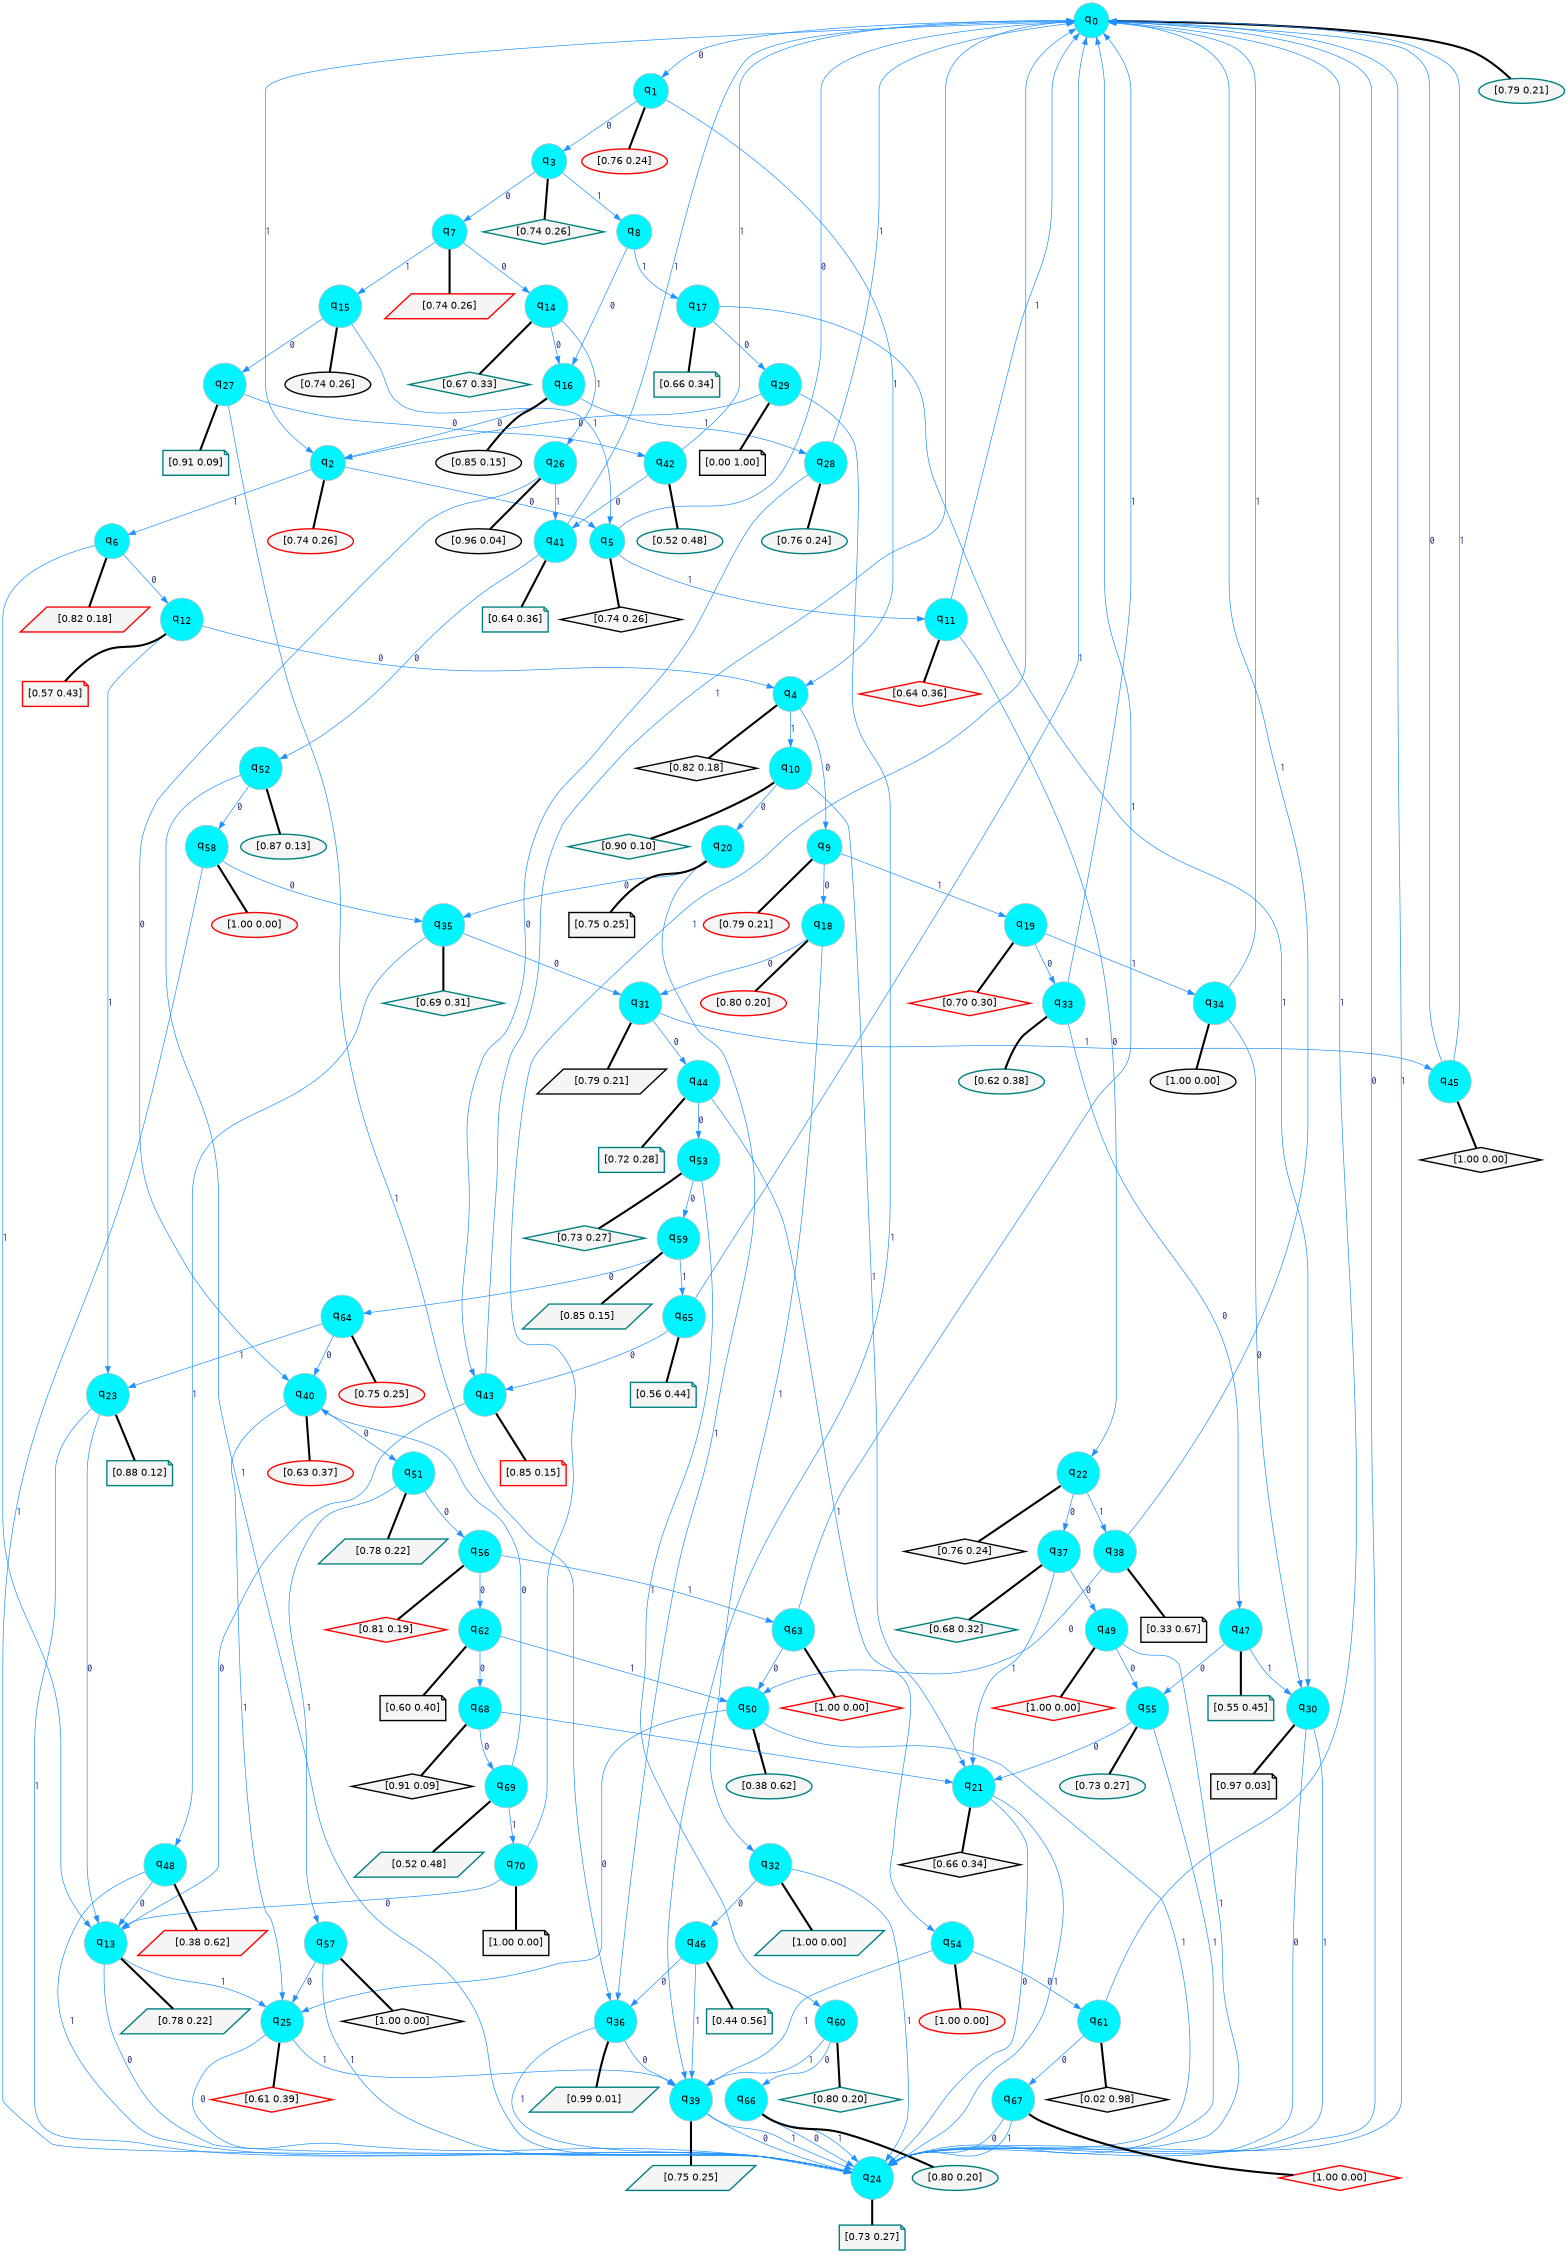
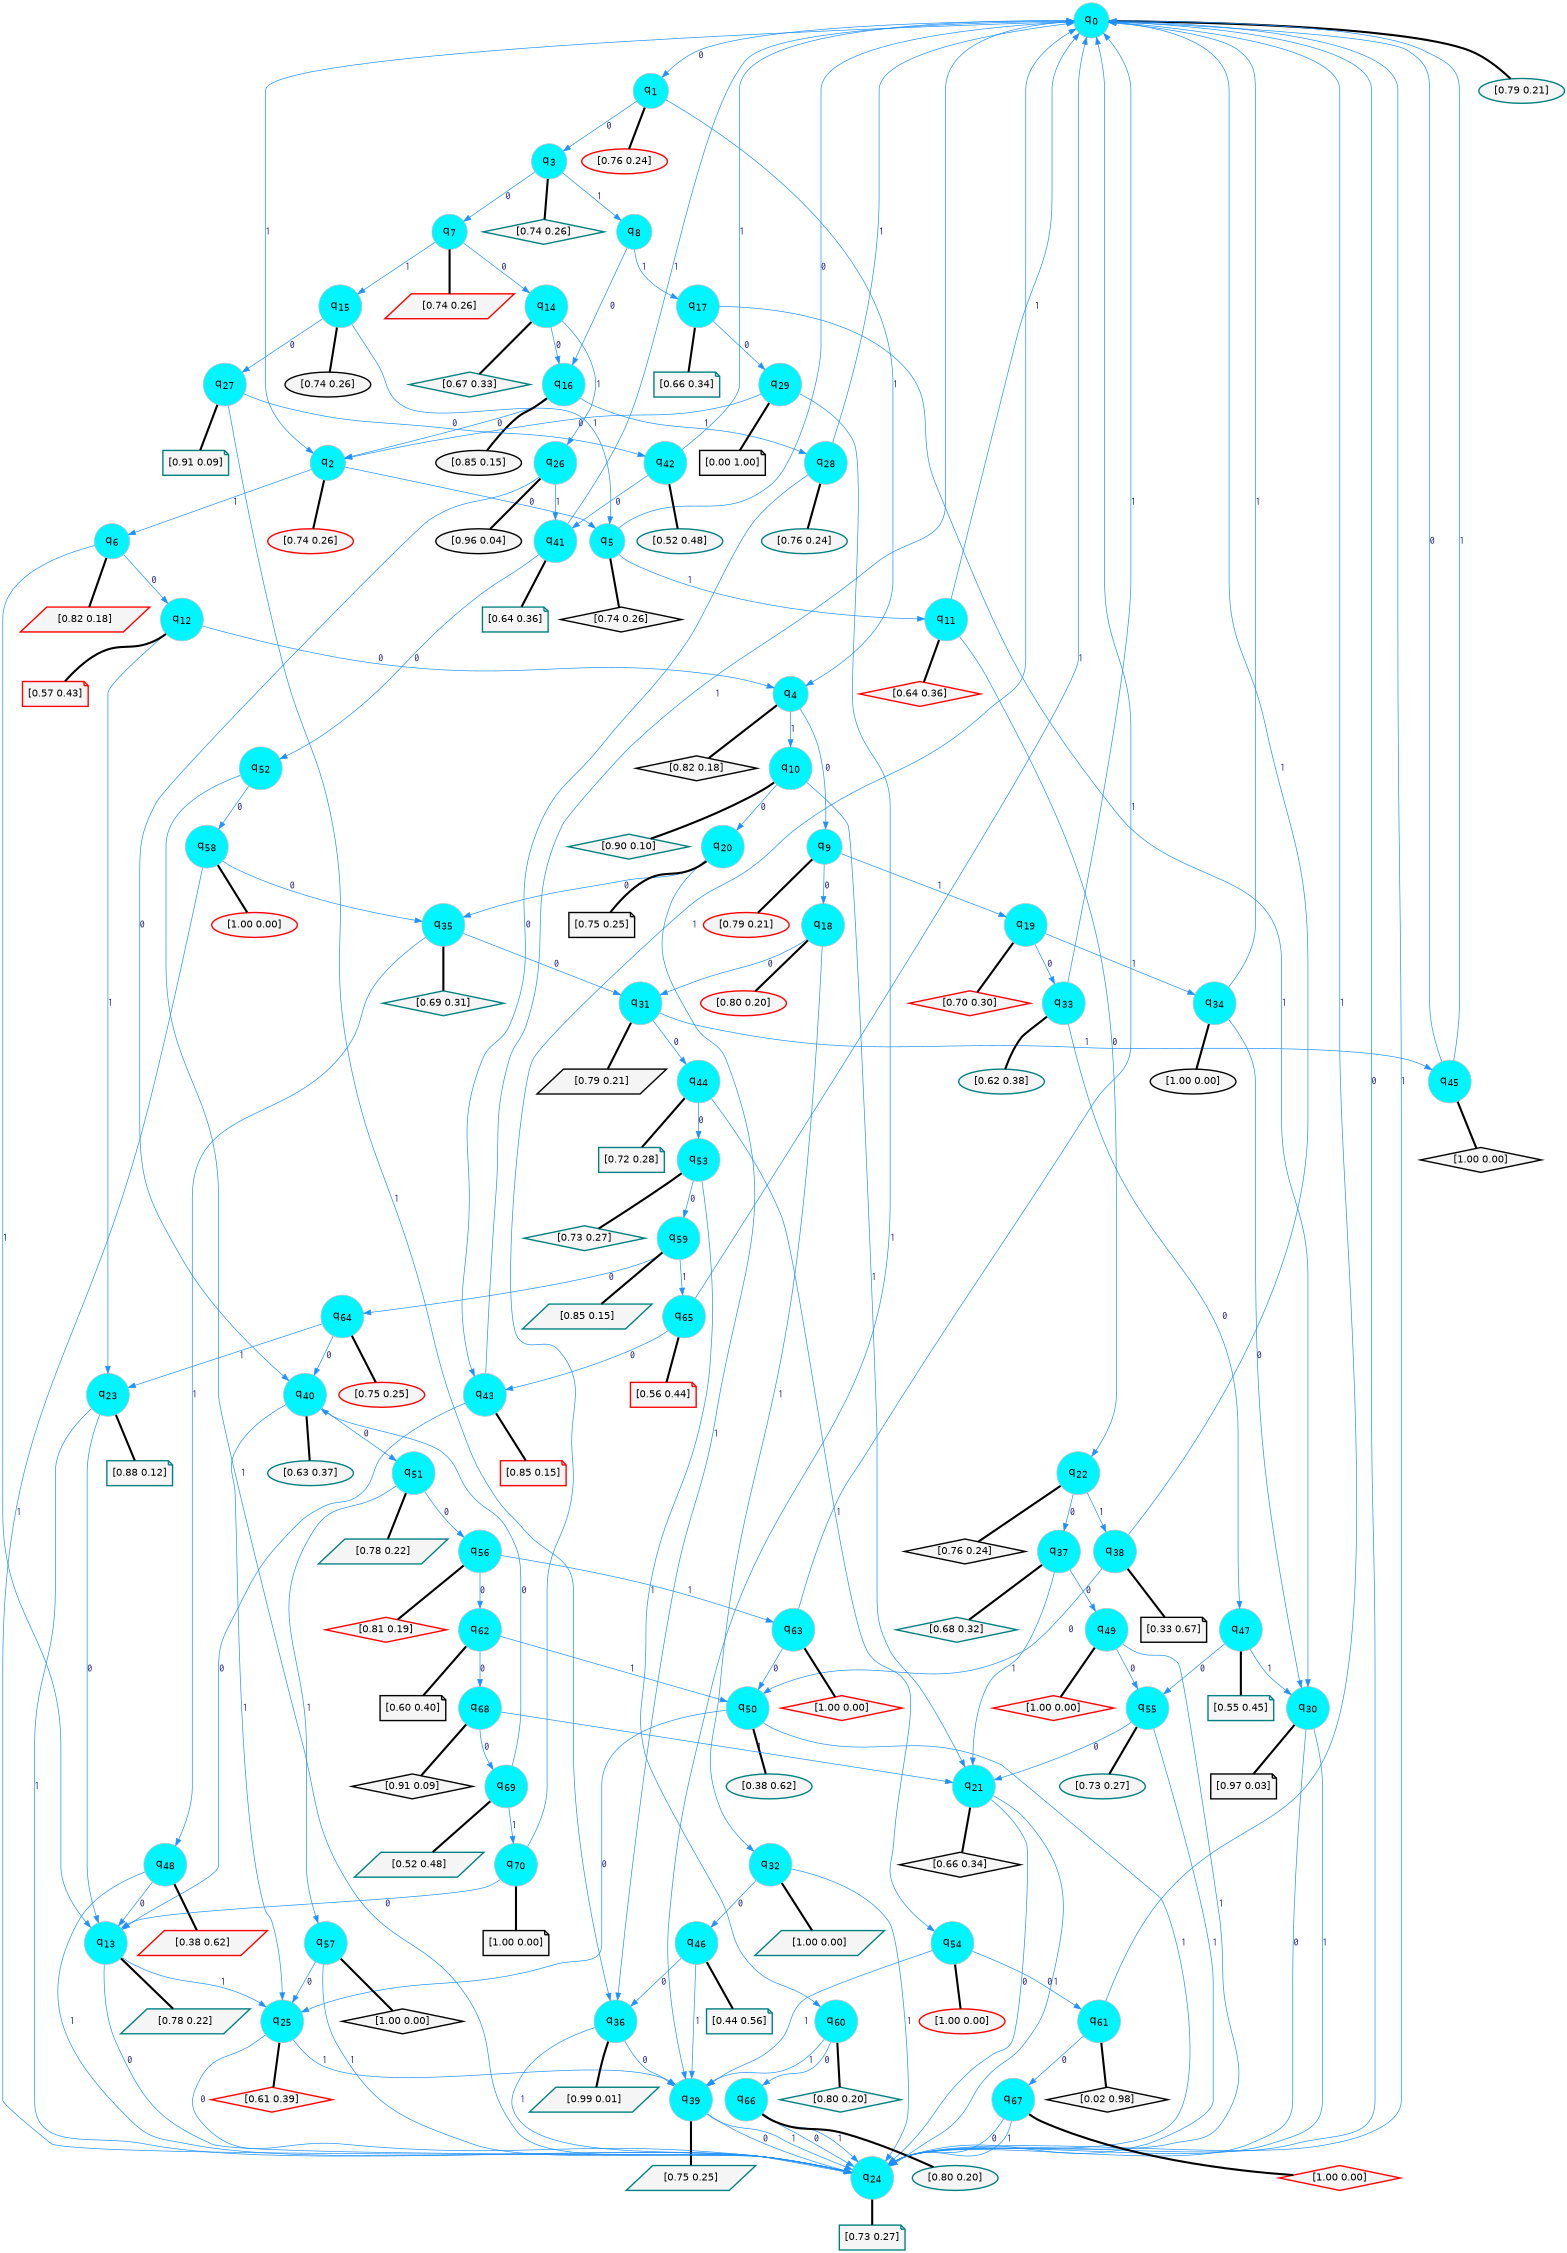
(284, 847) -> none
(663, 1395) -> (663, 1395)
(311, 1473) -> (311, 1473)
